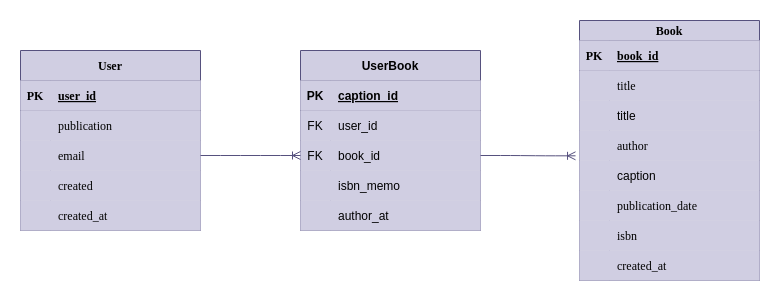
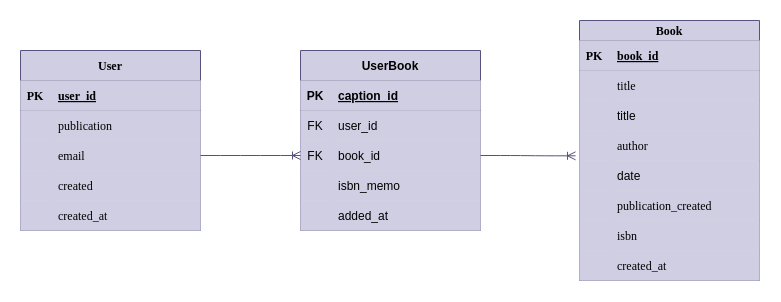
(639, 176) -> (630, 176)
(666, 206) -> (676, 206)
(368, 216) -> (365, 216)
